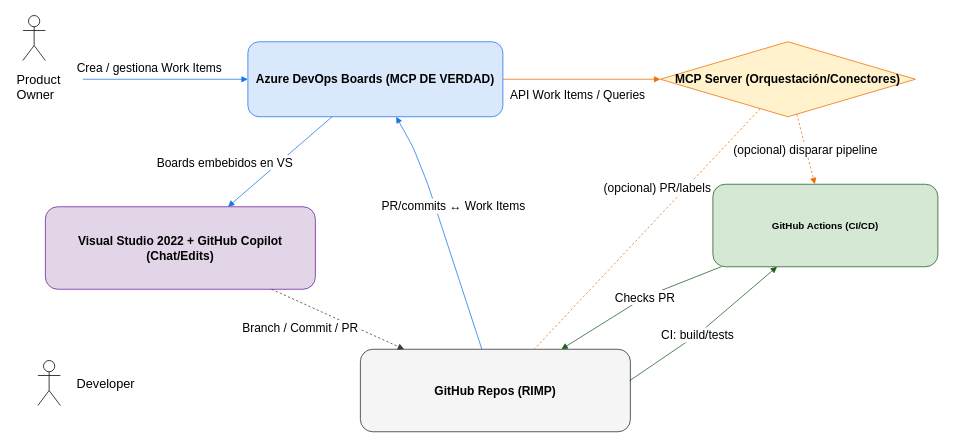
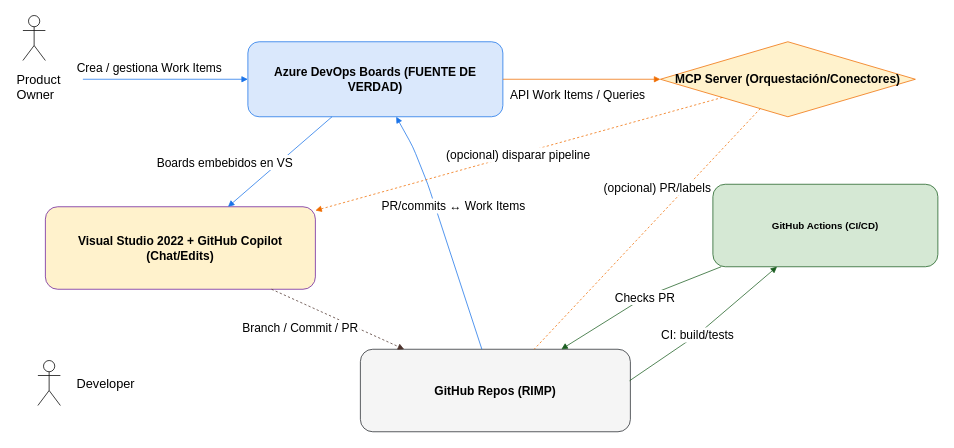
(375, 79) -> (375, 79)
(805, 147) -> (636, 121)
(180, 248) -> (180, 248)
